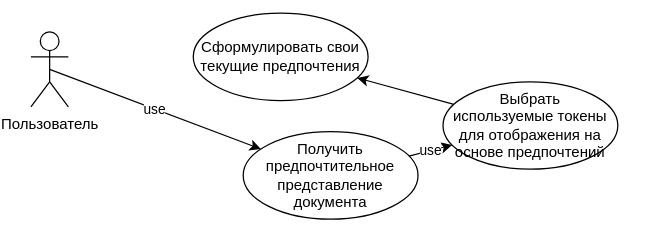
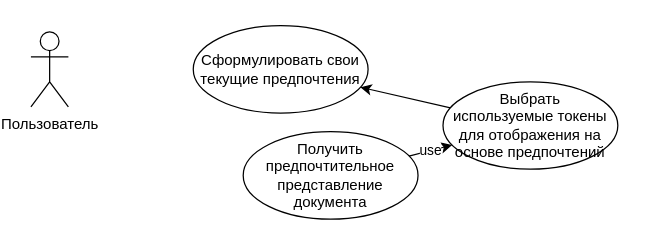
(281, 57) -> (281, 69)
(152, 108) -> none
